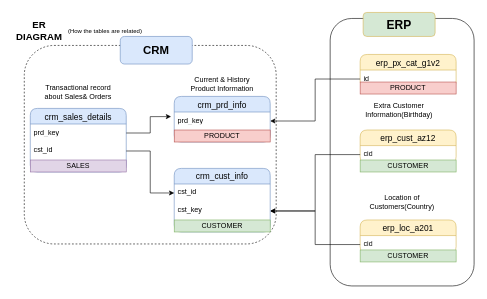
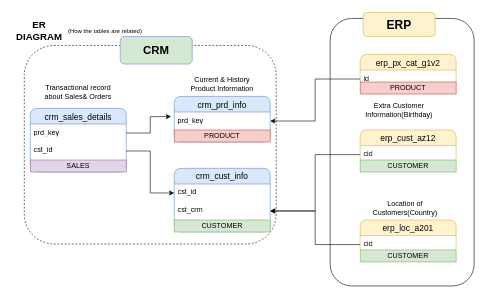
(399, 24) -> (399, 24)
(156, 50) -> (156, 50)
(402, 203) -> (405, 209)
(192, 210) -> (192, 210)
